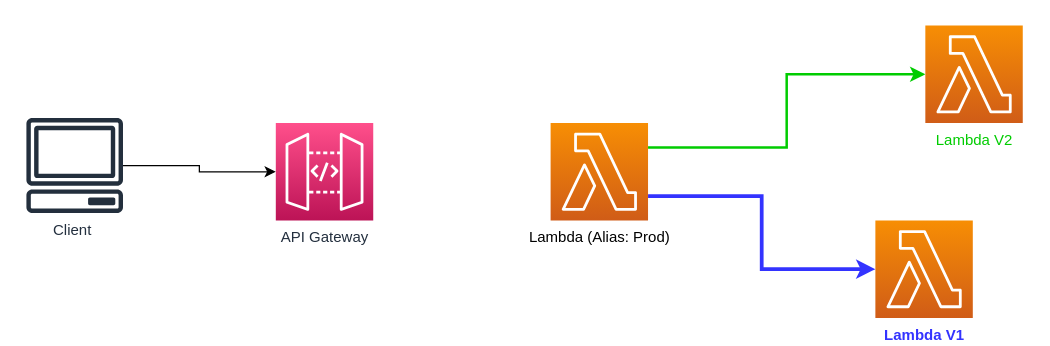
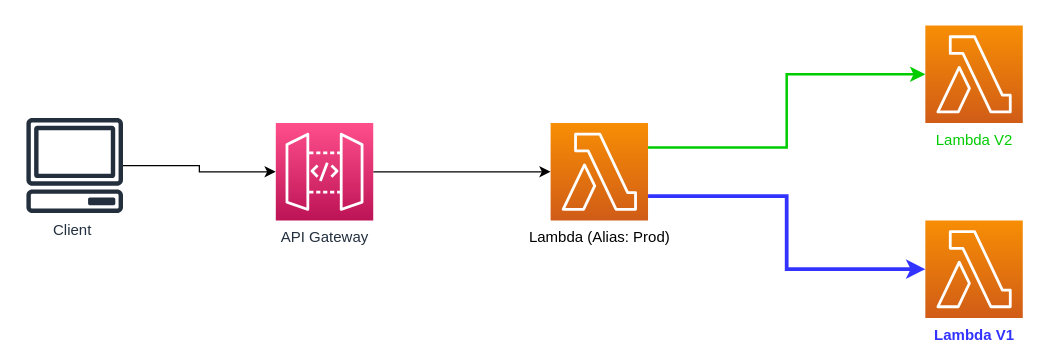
none -> (457, 172)
(924, 269) -> (974, 269)
